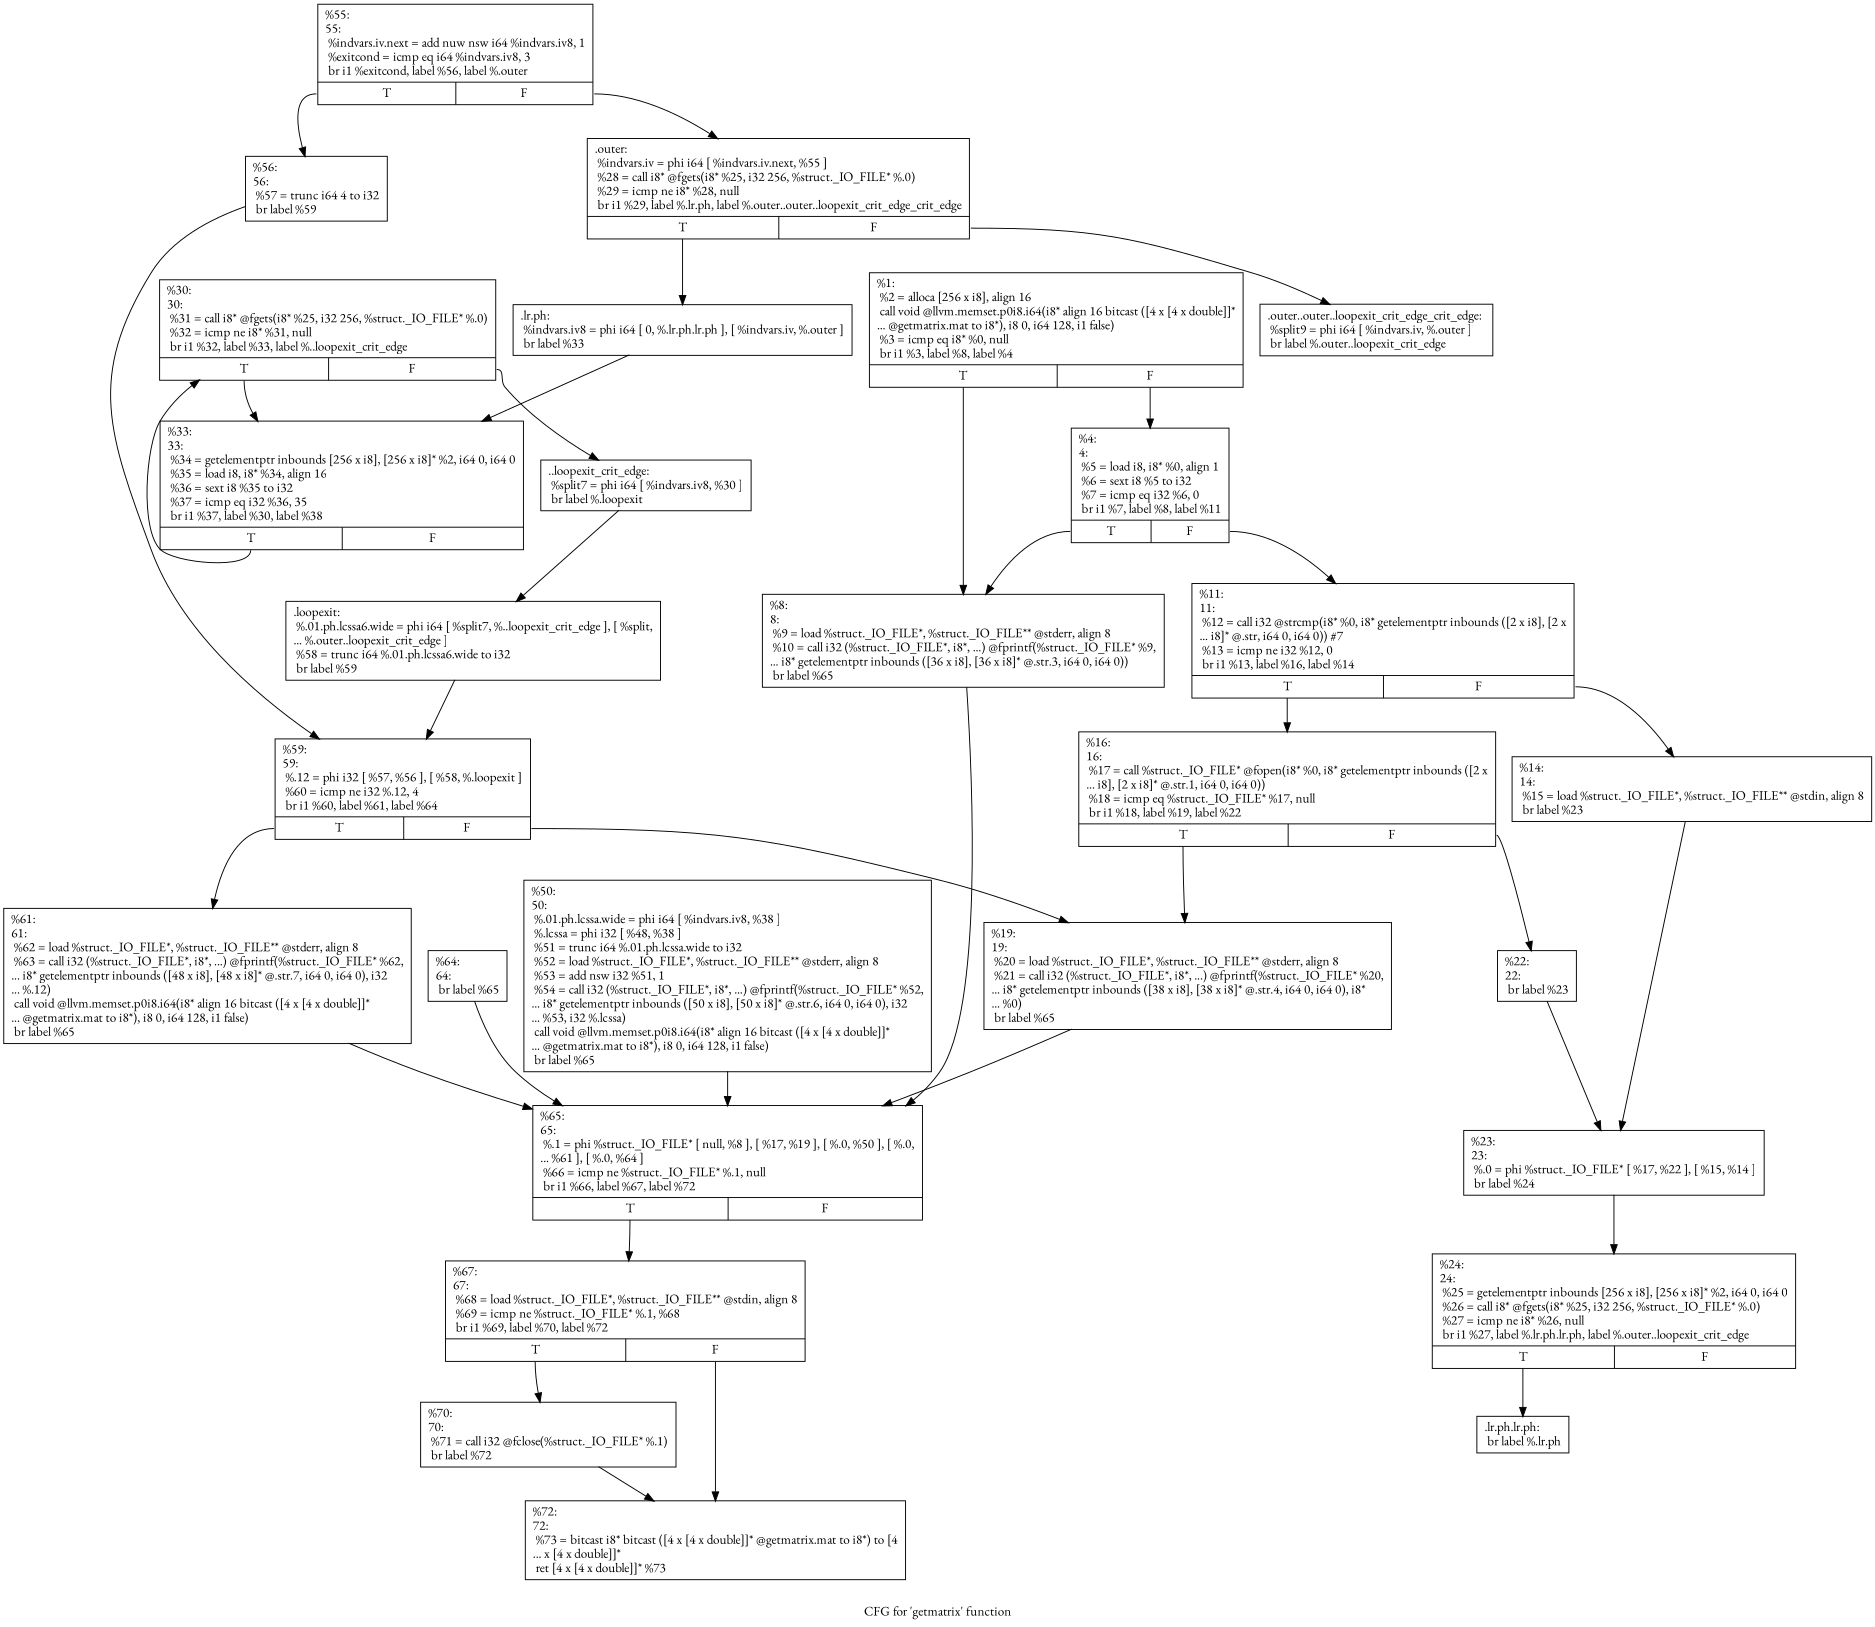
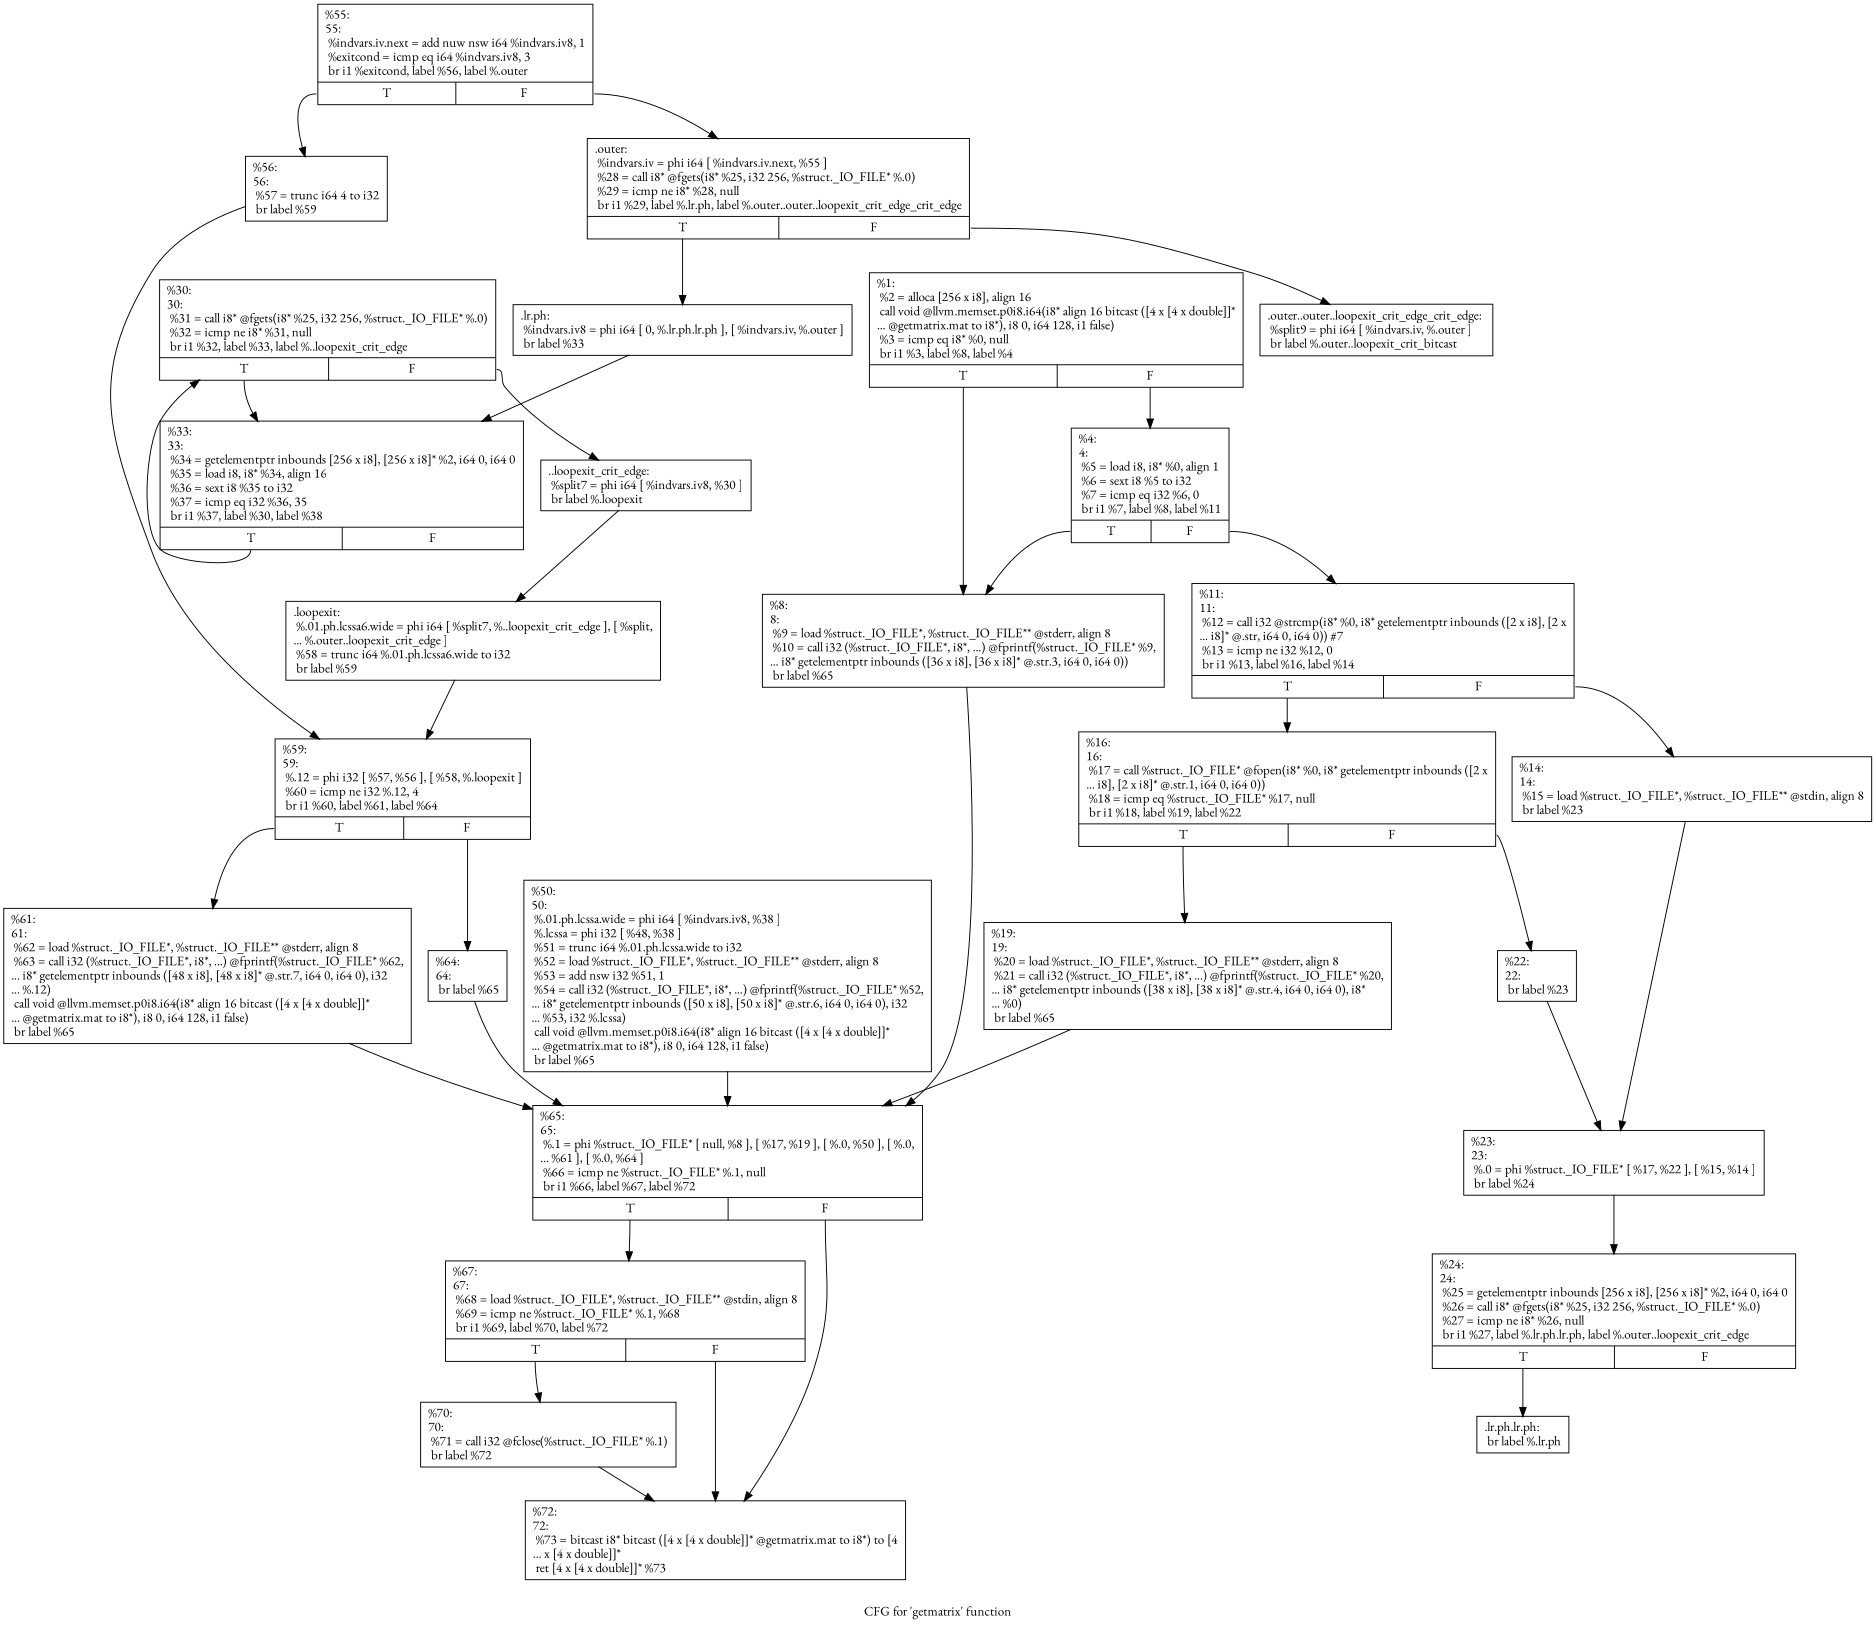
(1357, 344) -> (1362, 344)
(800, 848) -> (468, 891)
none -> (815, 1364)
